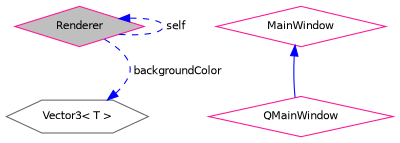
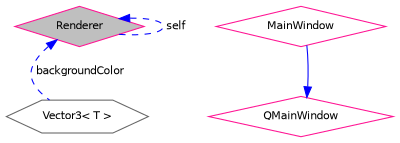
(129, 63) -> (31, 74)
(294, 77) -> (308, 66)
